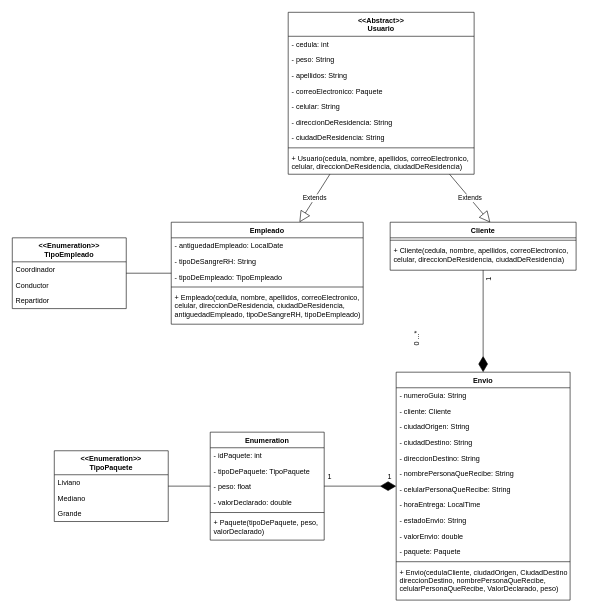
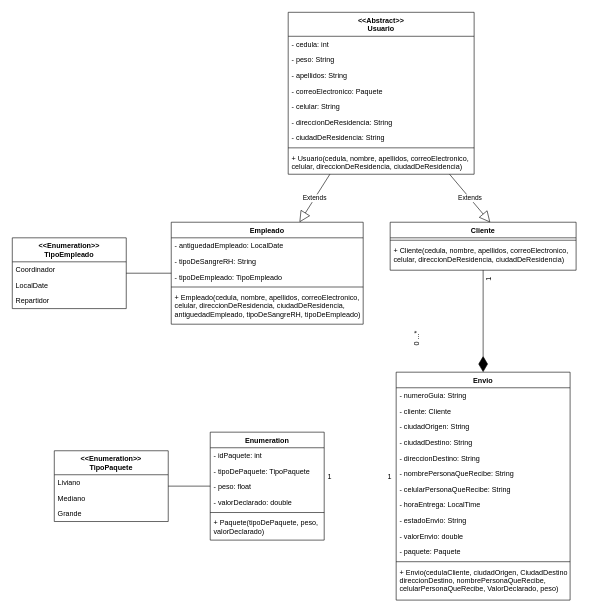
(34, 286) -> (33, 286)
(379, 486) -> none
